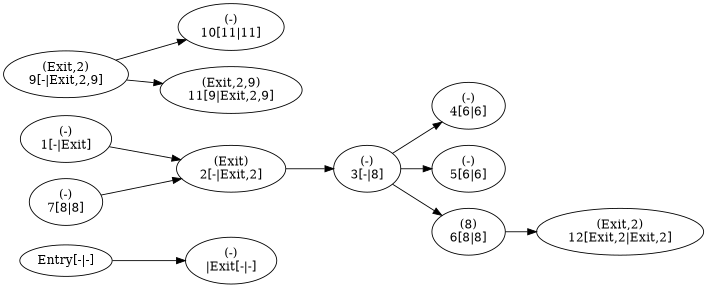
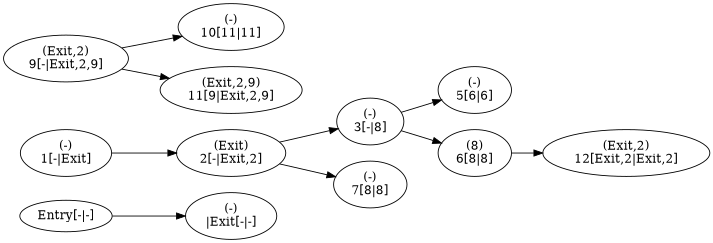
(469, 106) -> none
(137, 188) -> (303, 169)
